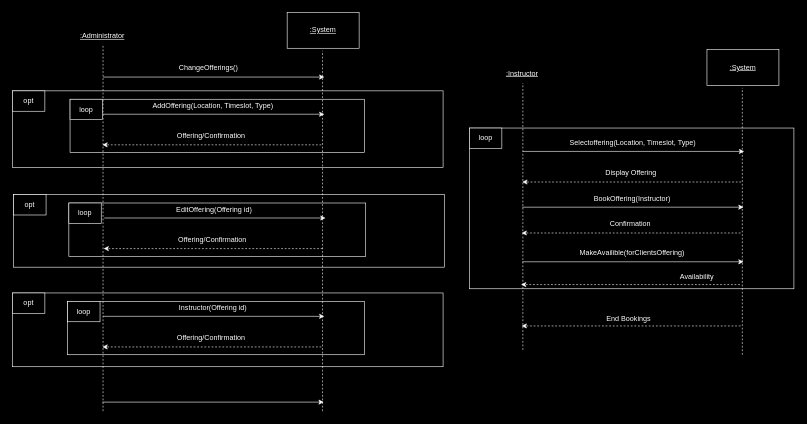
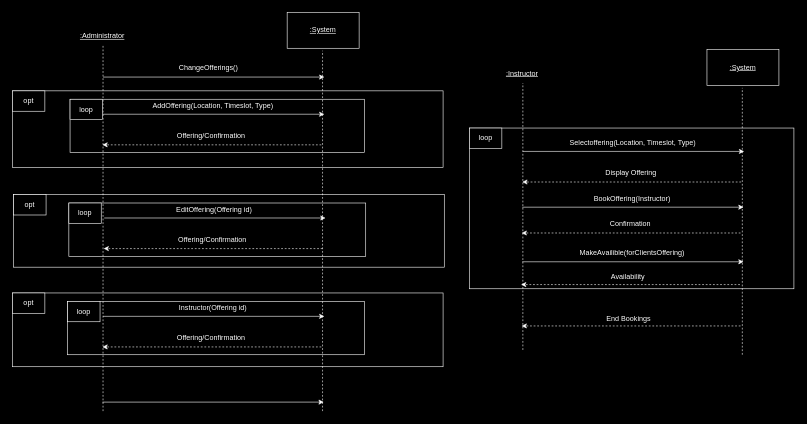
(697, 278) -> (628, 278)
